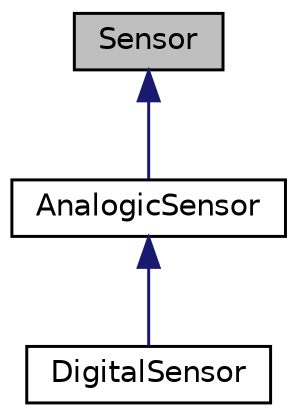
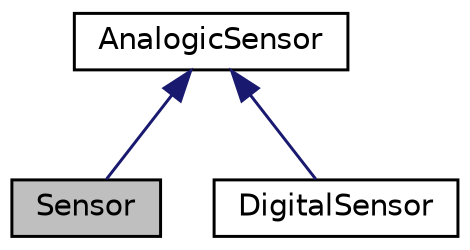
(149, 140) -> (139, 137)
